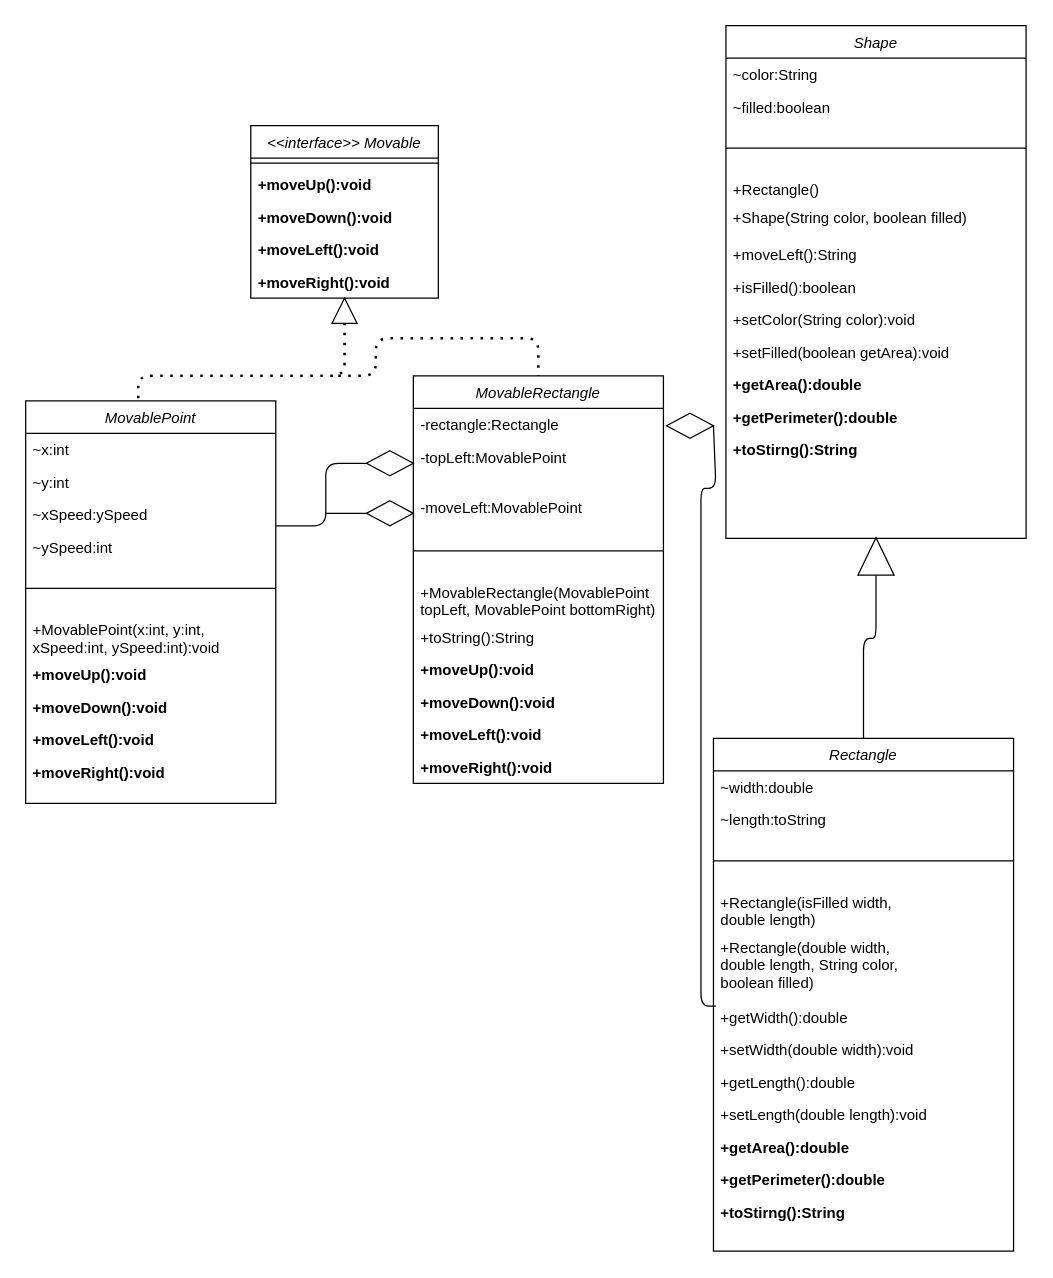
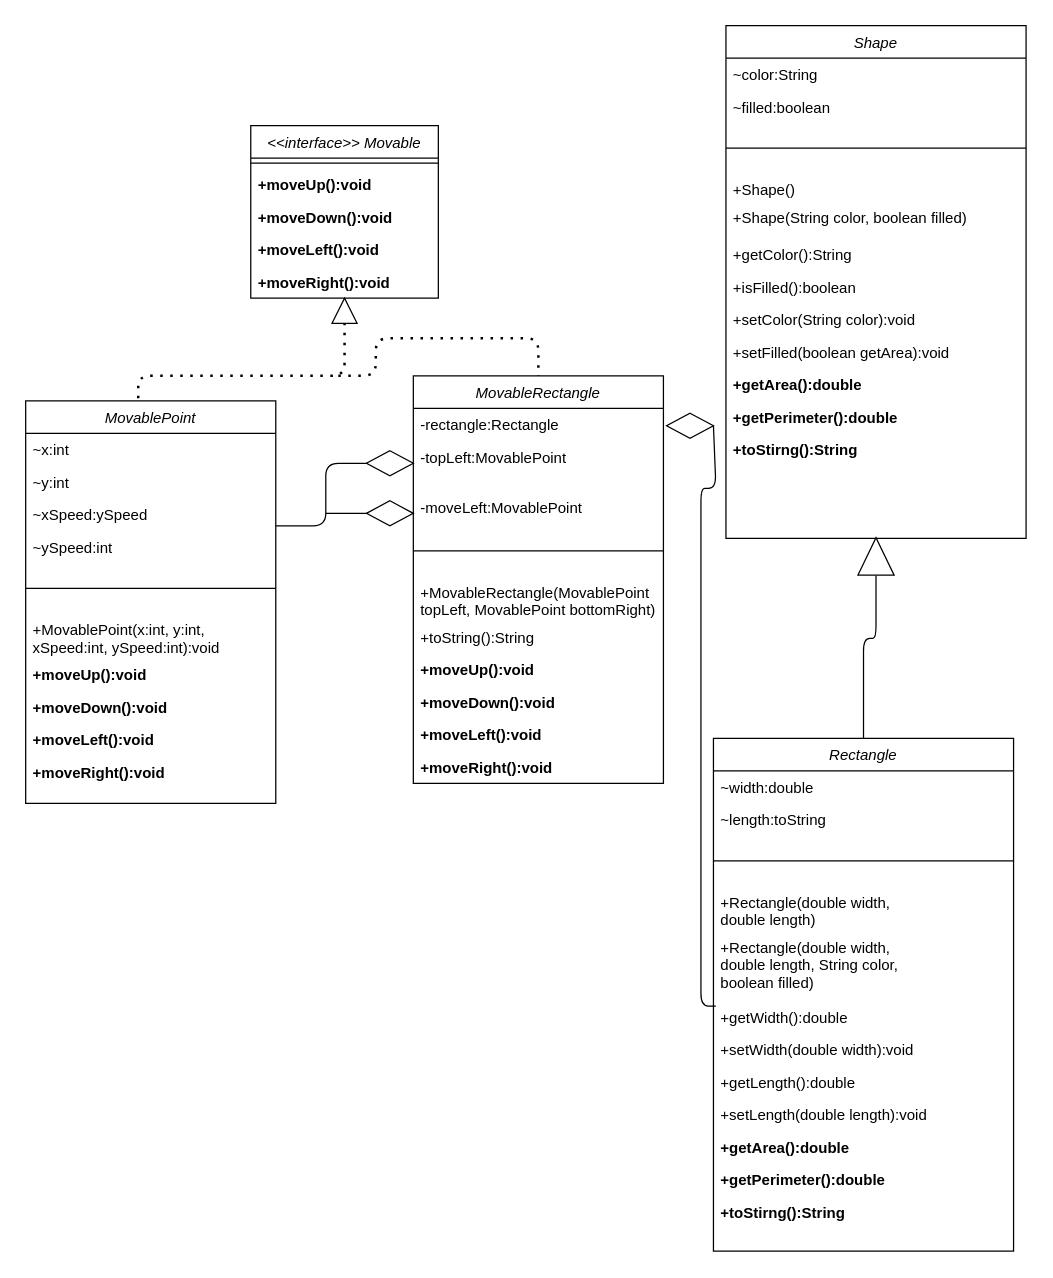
(781, 190) -> (766, 190)
(804, 255) -> (802, 255)
(814, 903) -> (811, 903)
